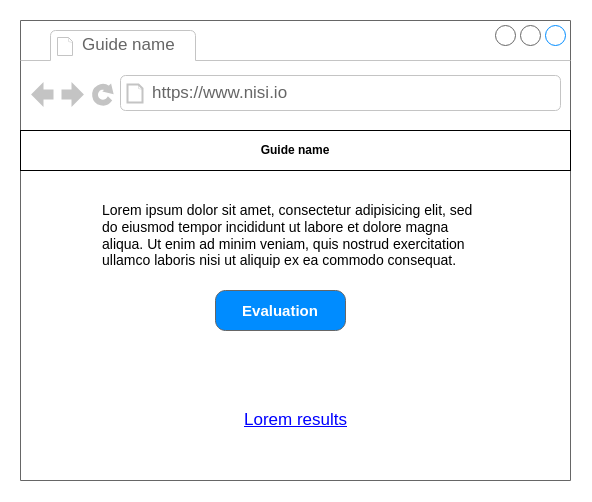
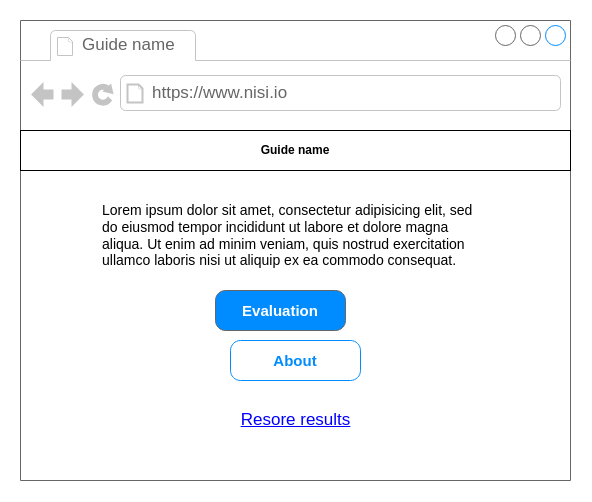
none -> (296, 361)
(296, 421) -> (296, 421)
